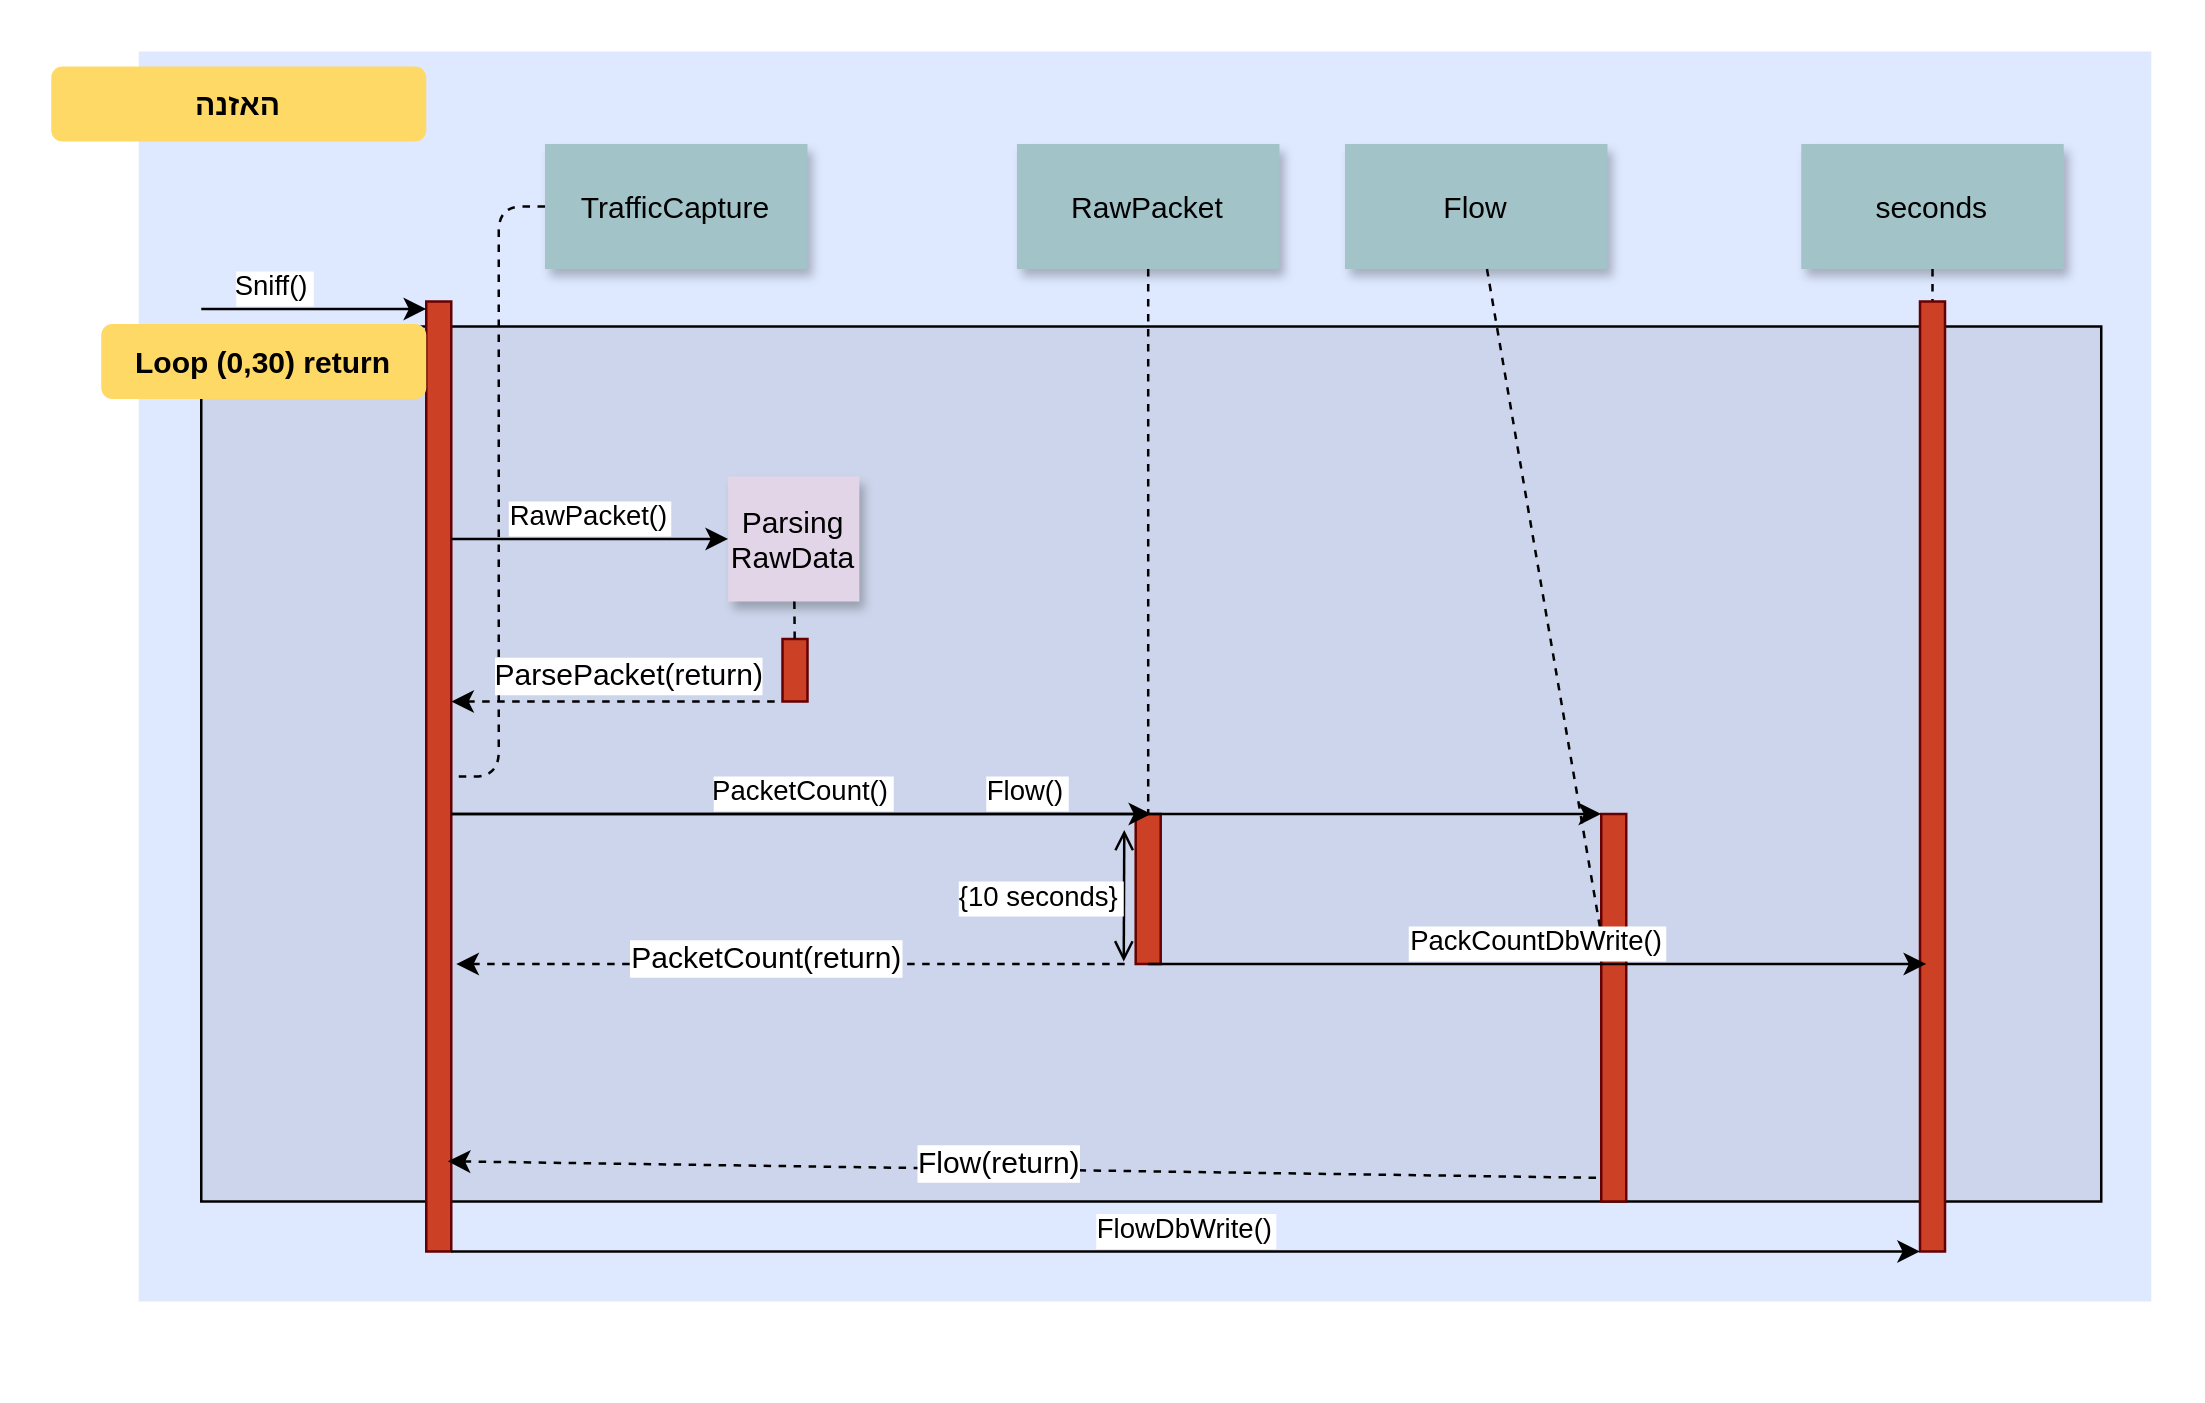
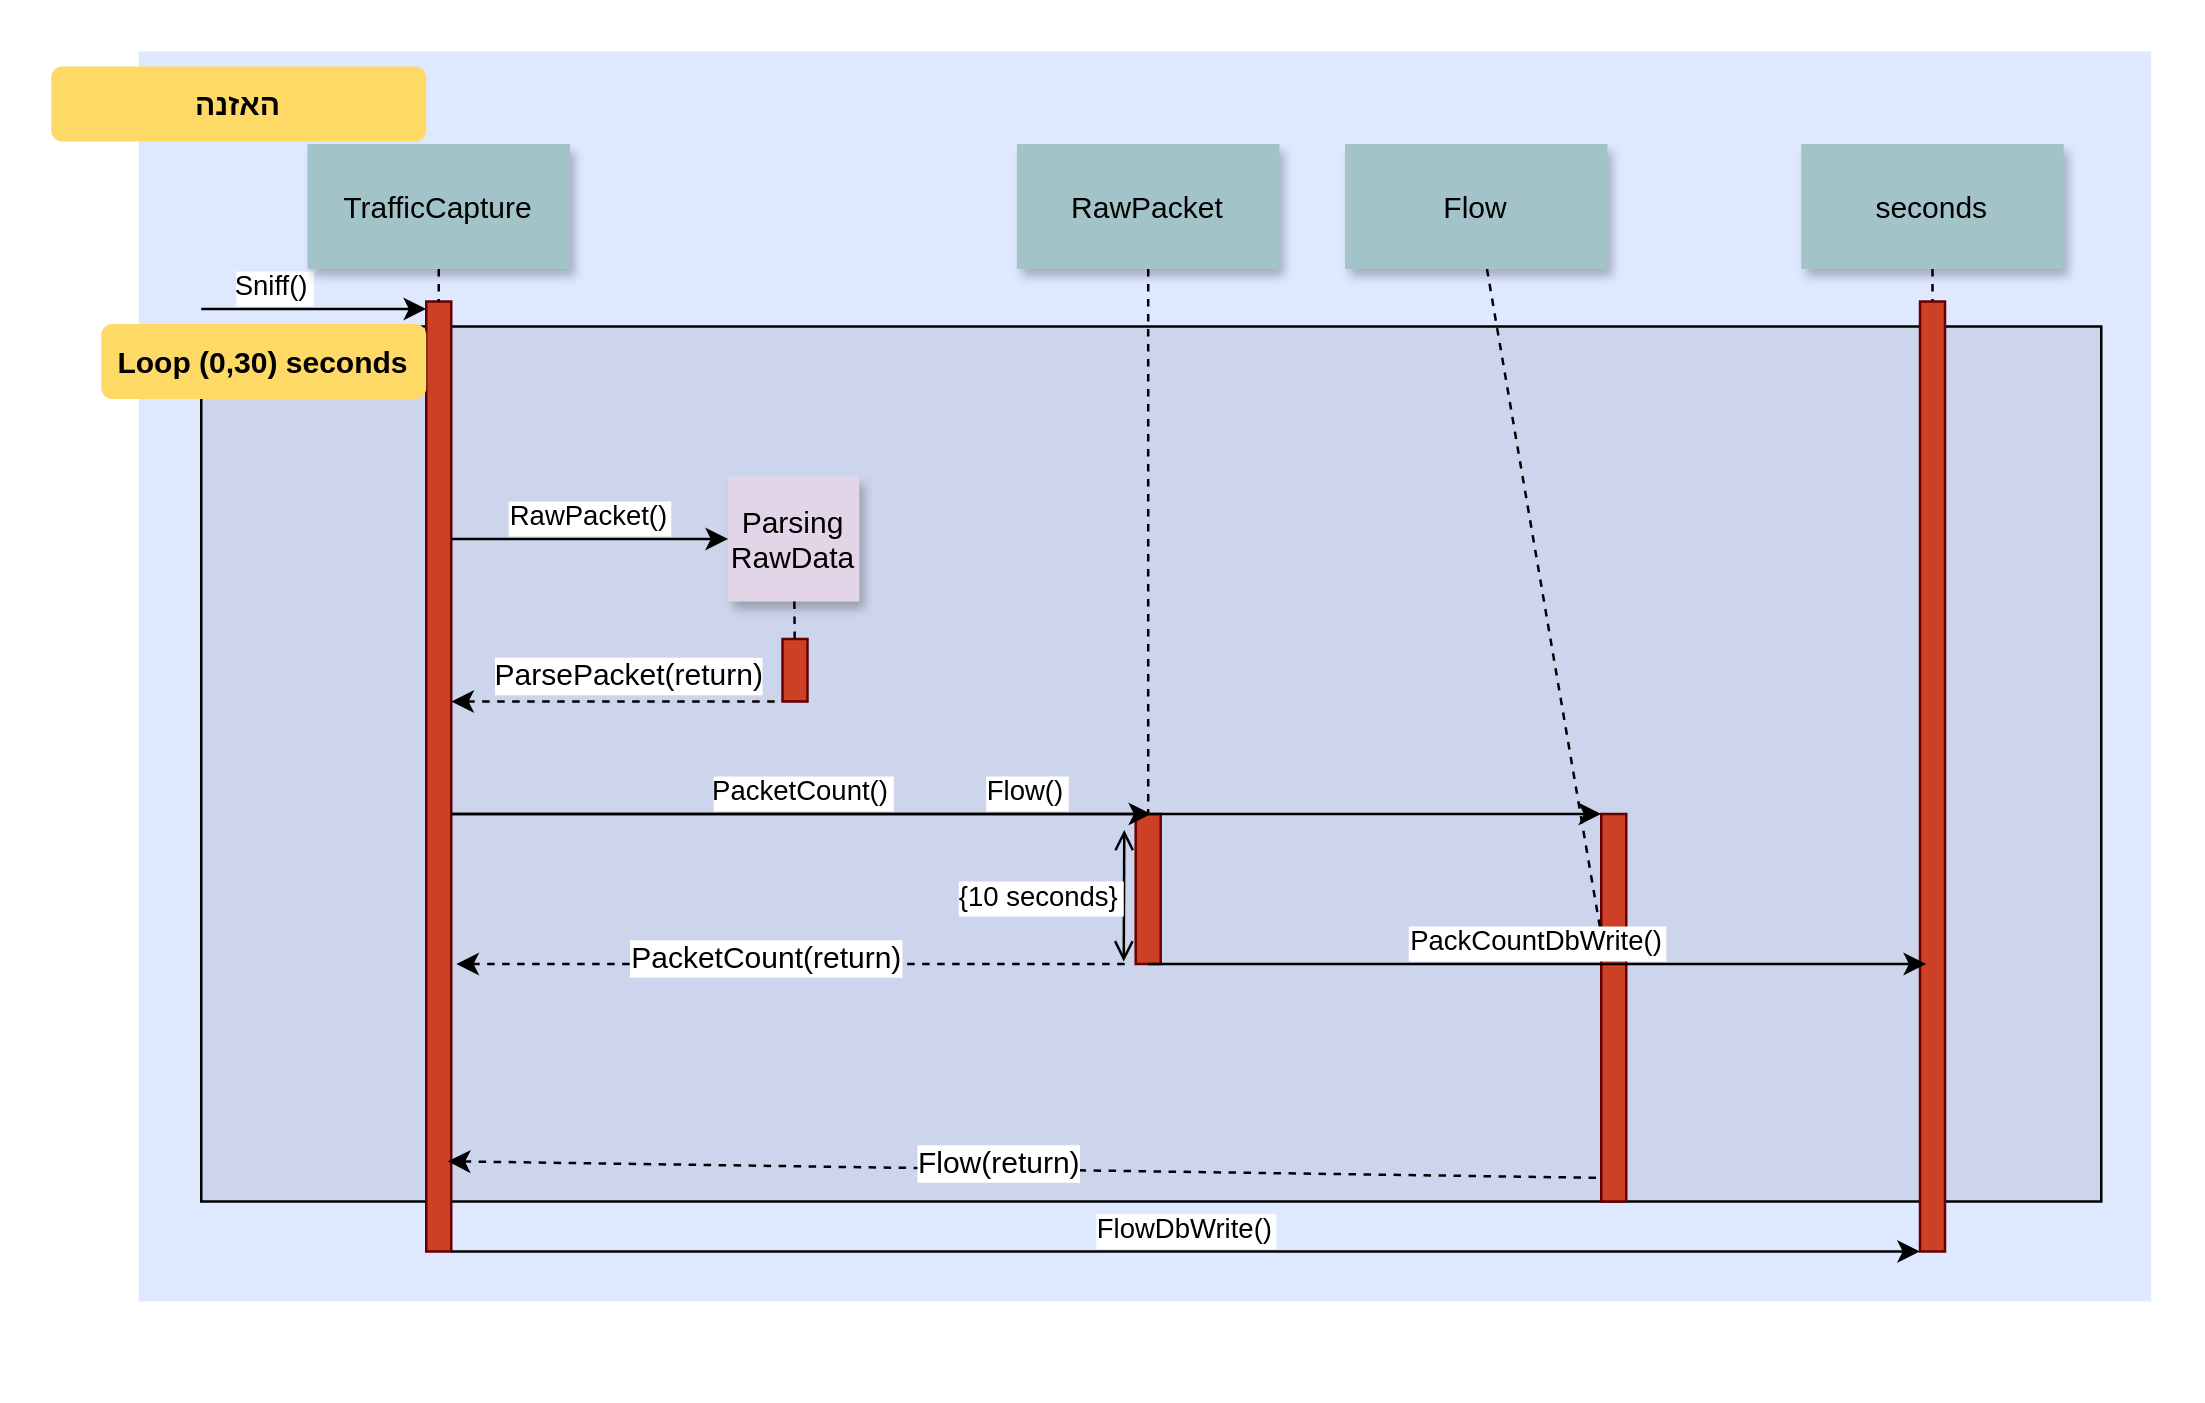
(676, 206) -> (439, 206)
(263, 363) -> (263, 363)
